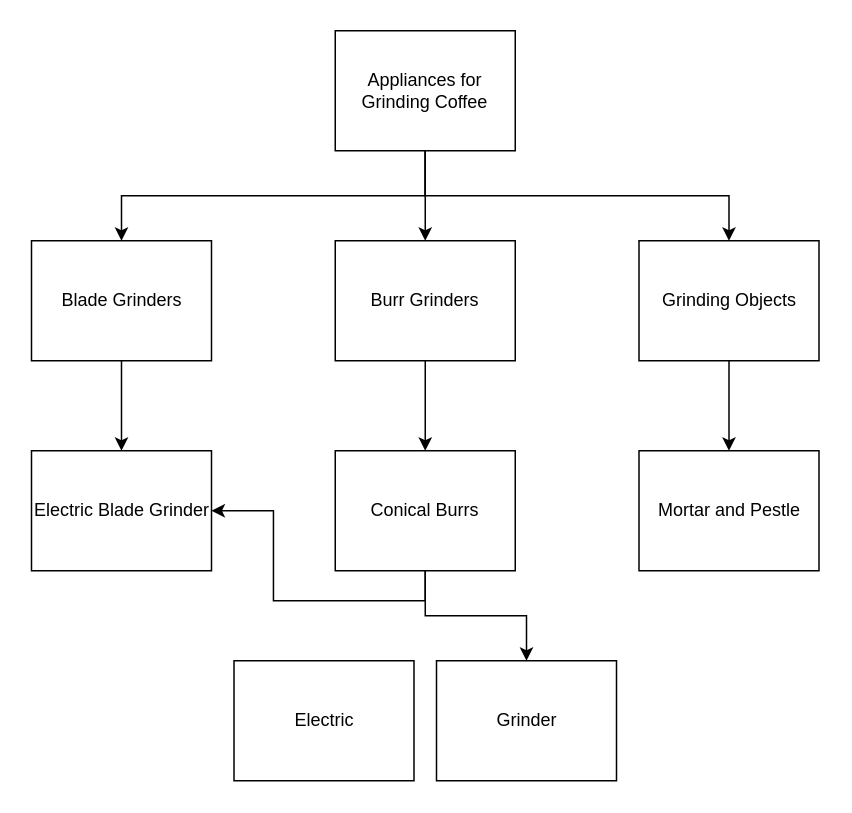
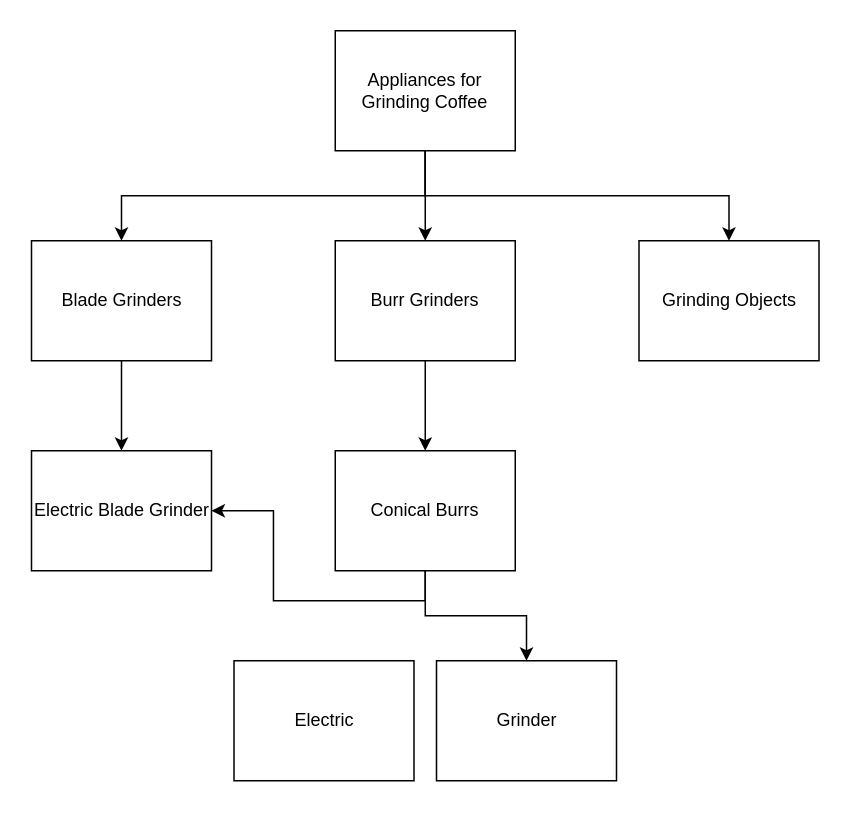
(729, 401) -> none
(729, 511) -> none
